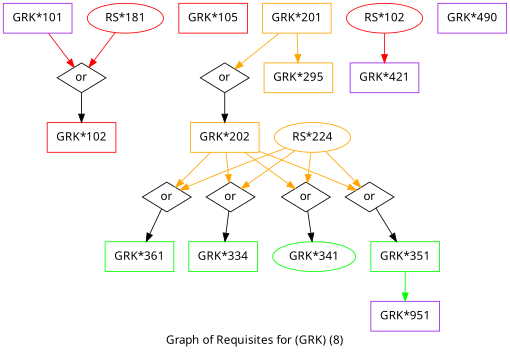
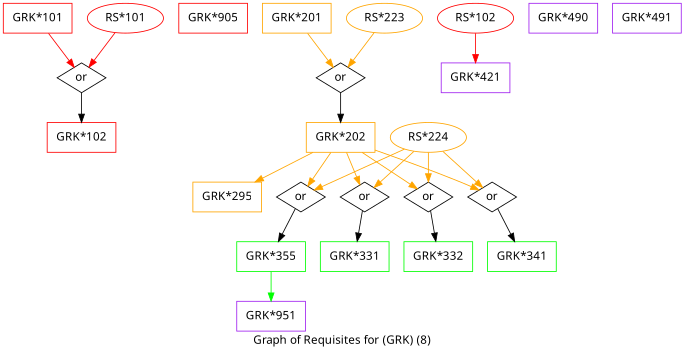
(38, 18) -> (38, 18)
(125, 18) -> (125, 18)
(213, 18) -> (213, 18)
none -> (385, 18)
none -> (647, 18)
(297, 44) -> (288, 165)
(139, 257) -> (355, 257)
(223, 257) -> (438, 257)
(314, 257) -> (522, 257)
(405, 257) -> (271, 257)
